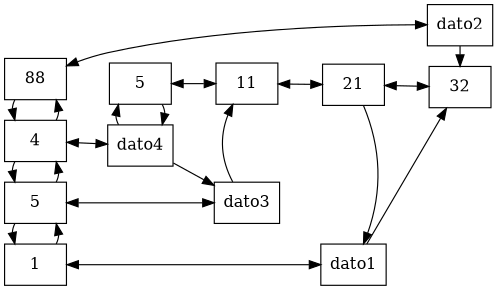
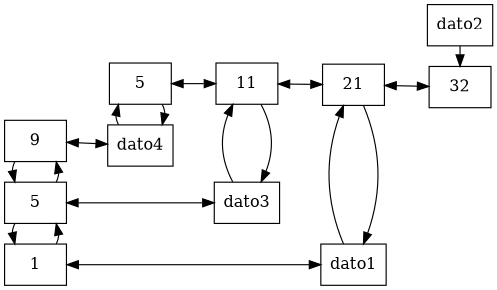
(36, 79) -> none
(36, 141) -> (36, 141)
(189, 171) -> (271, 137)
(404, 181) -> (329, 181)
